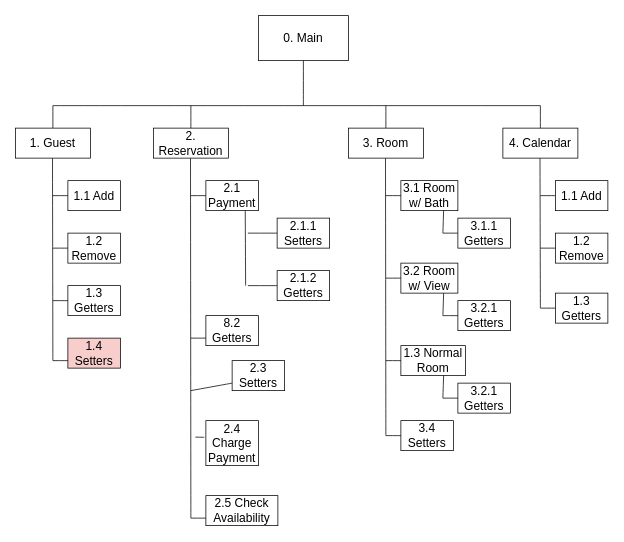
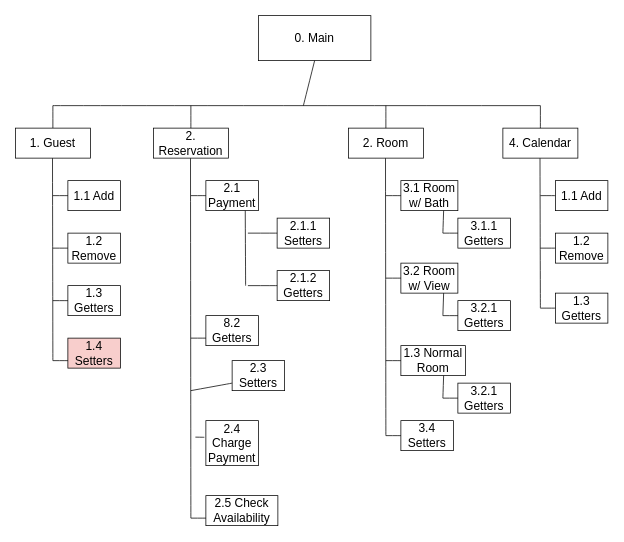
(303, 38) -> (315, 38)
(386, 143) -> (386, 143)
